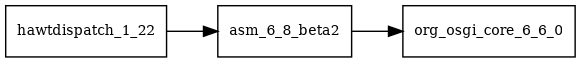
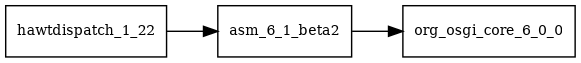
(285, 31) -> (285, 31)
(489, 31) -> (489, 31)
